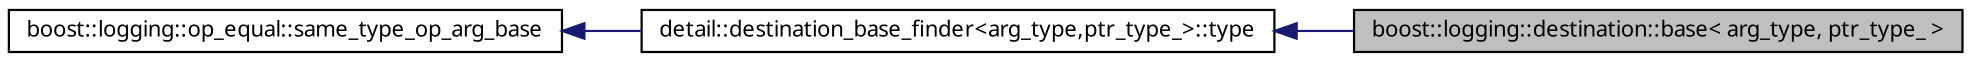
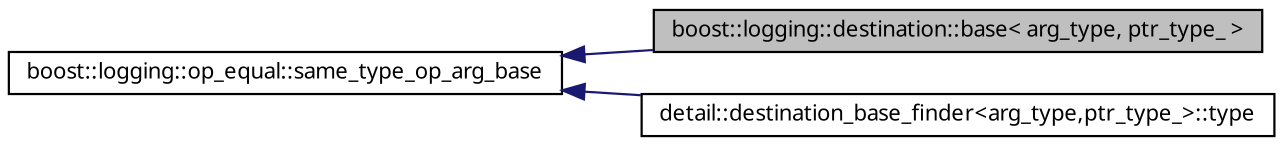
(1325, 31) -> (619, 52)
